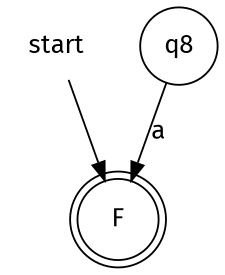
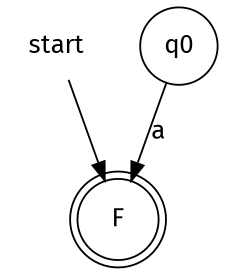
(179, 46) -> (179, 46)
